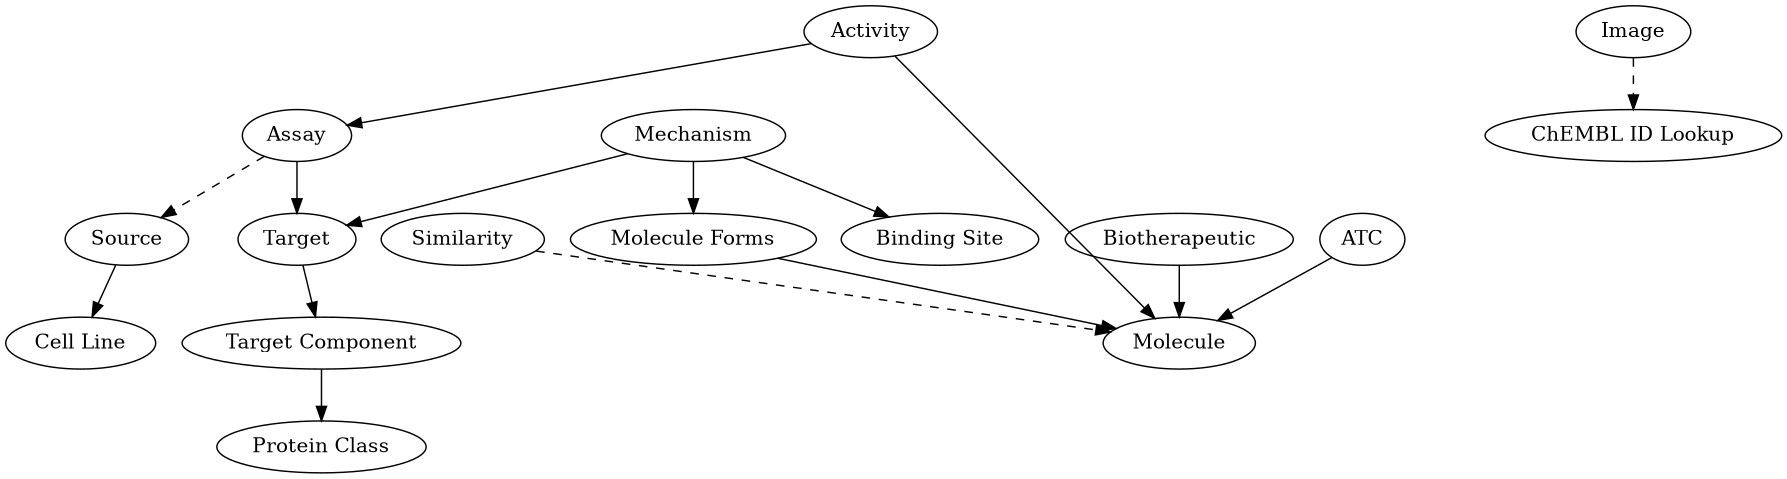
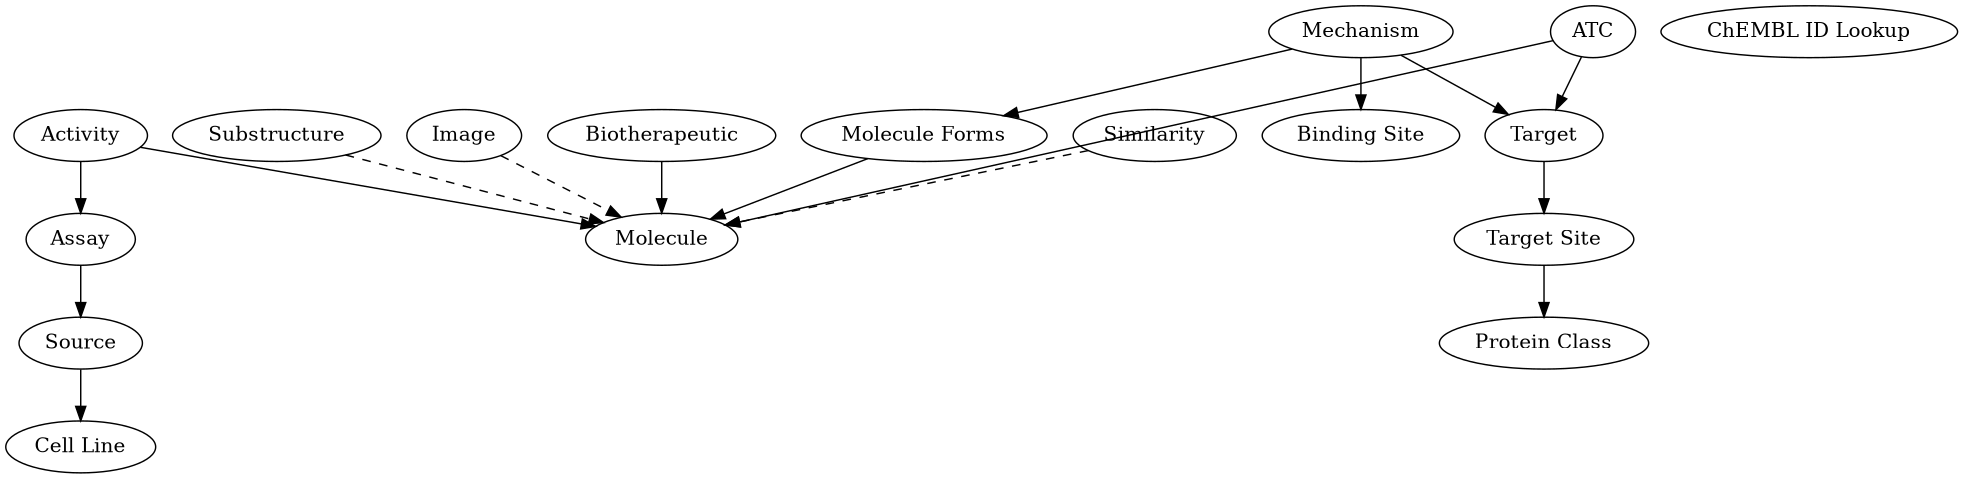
(1633, 77) -> (555, 183)
none -> (277, 136)
(297, 180) -> (1572, 77)
(219, 183) -> (81, 284)
(321, 343) -> (1544, 239)
